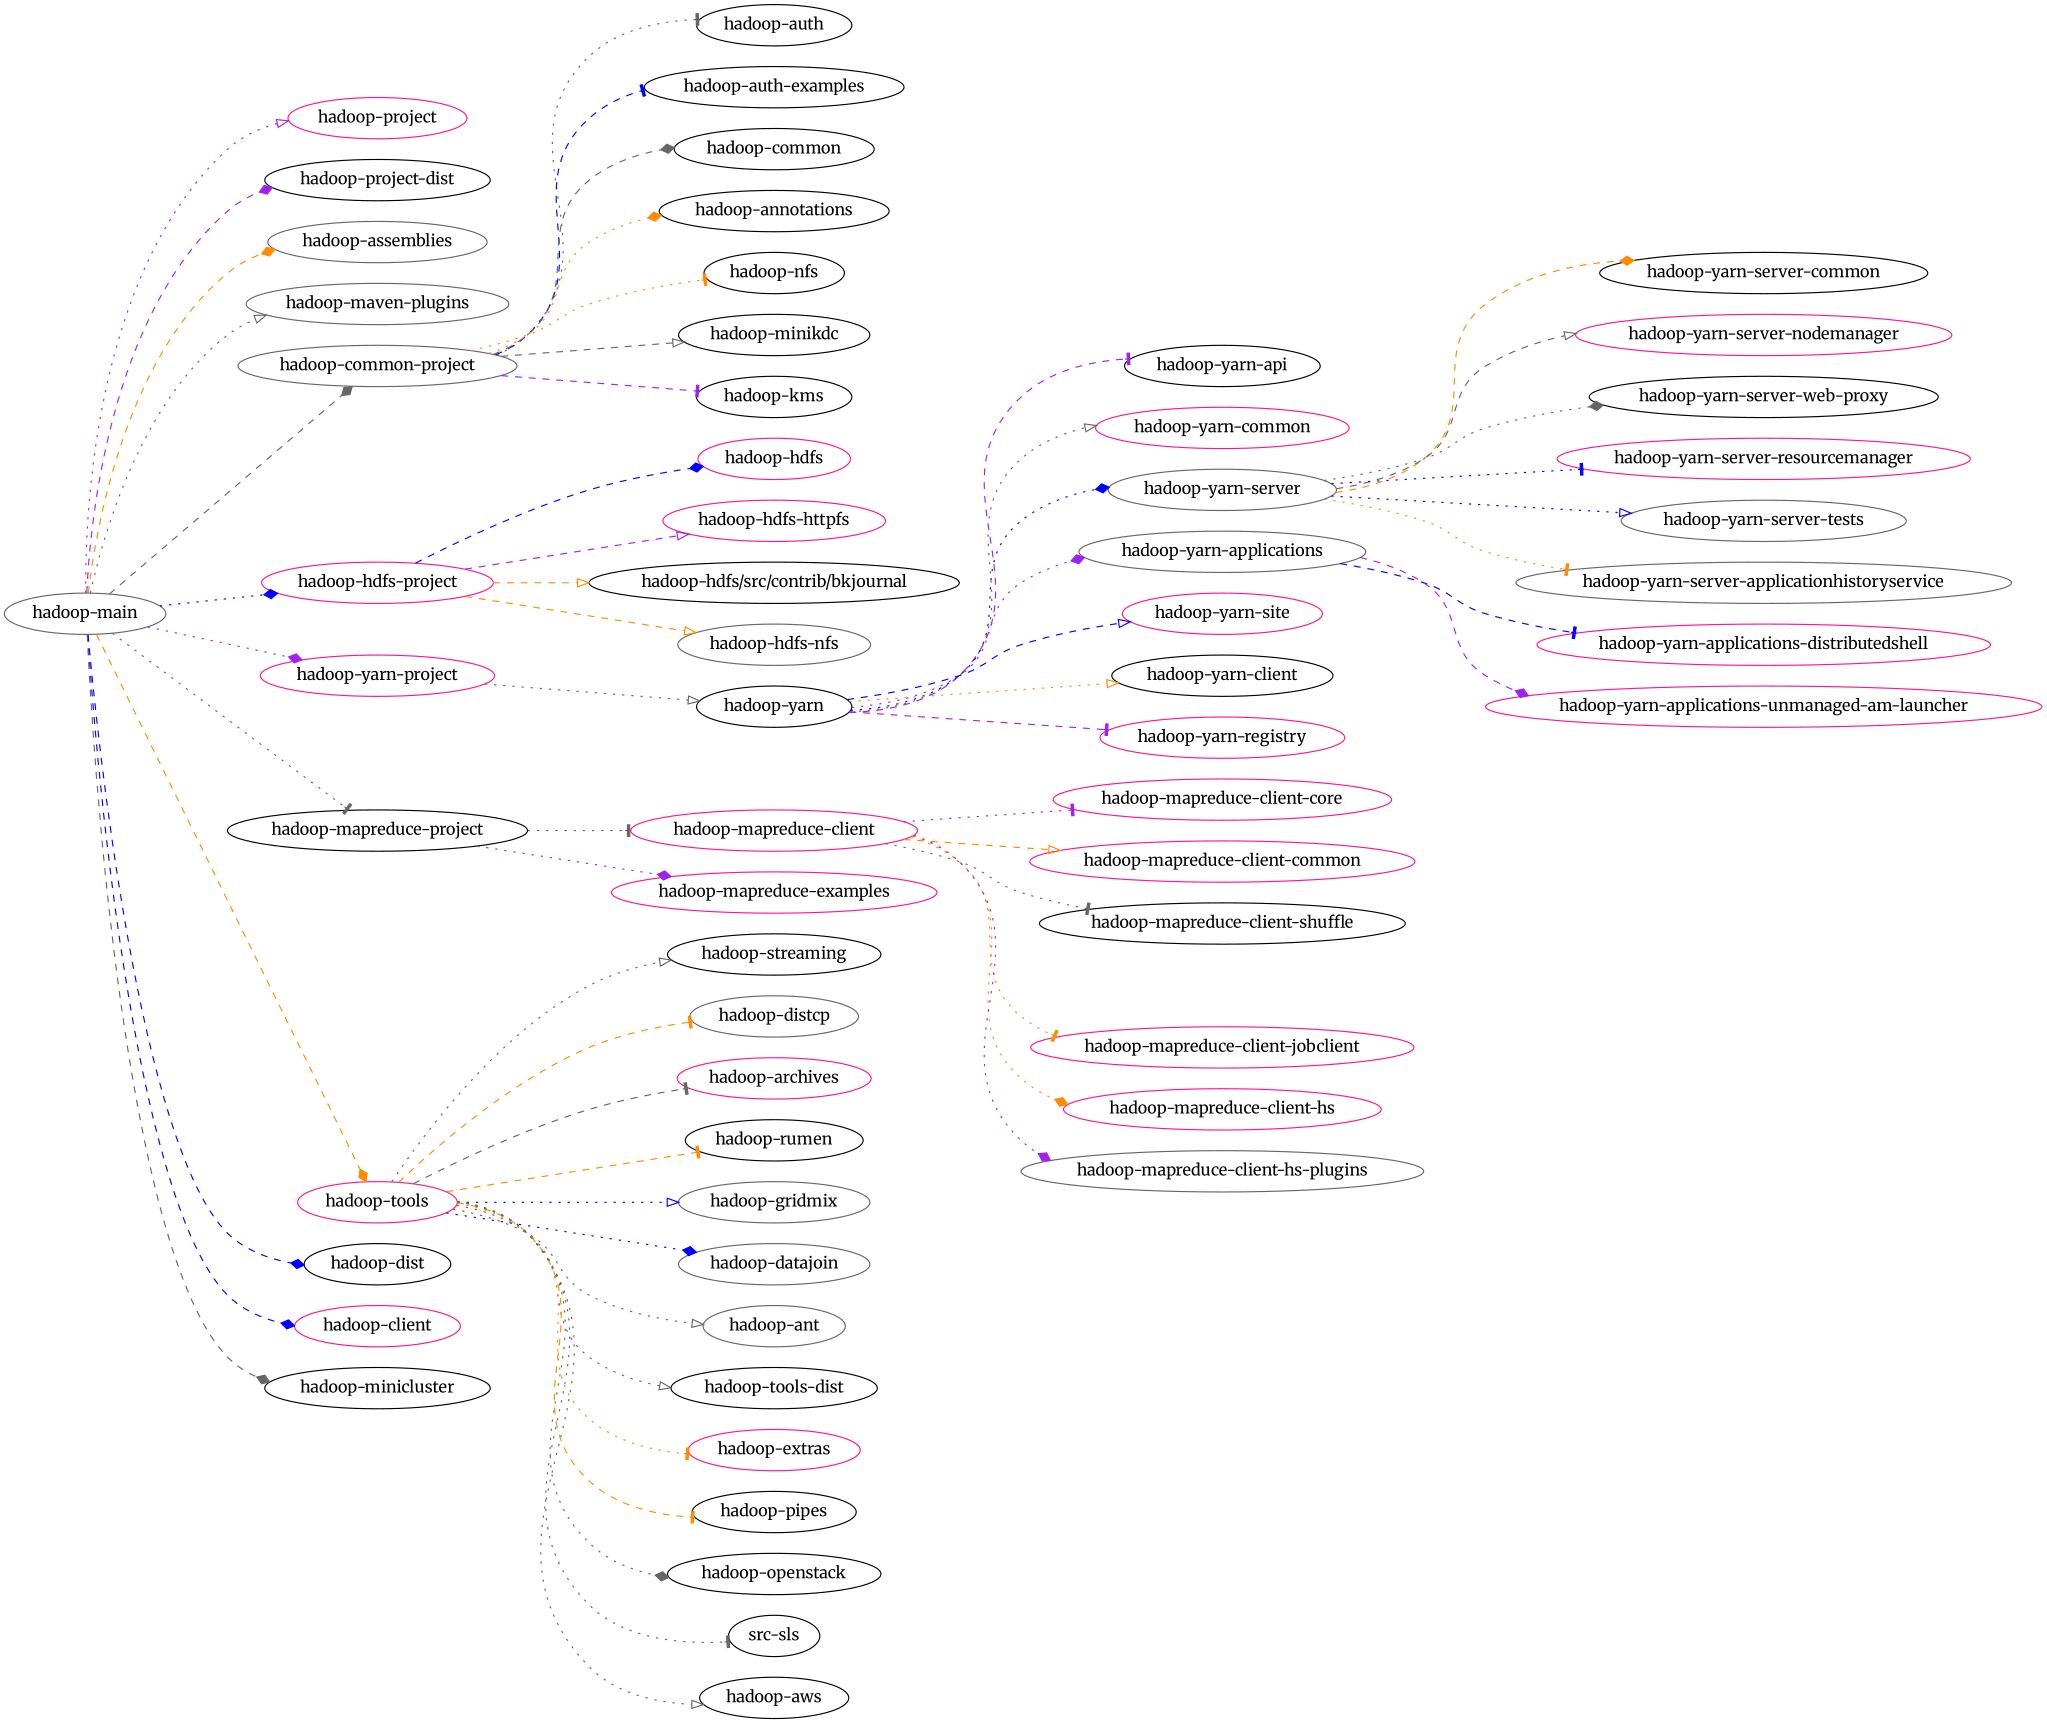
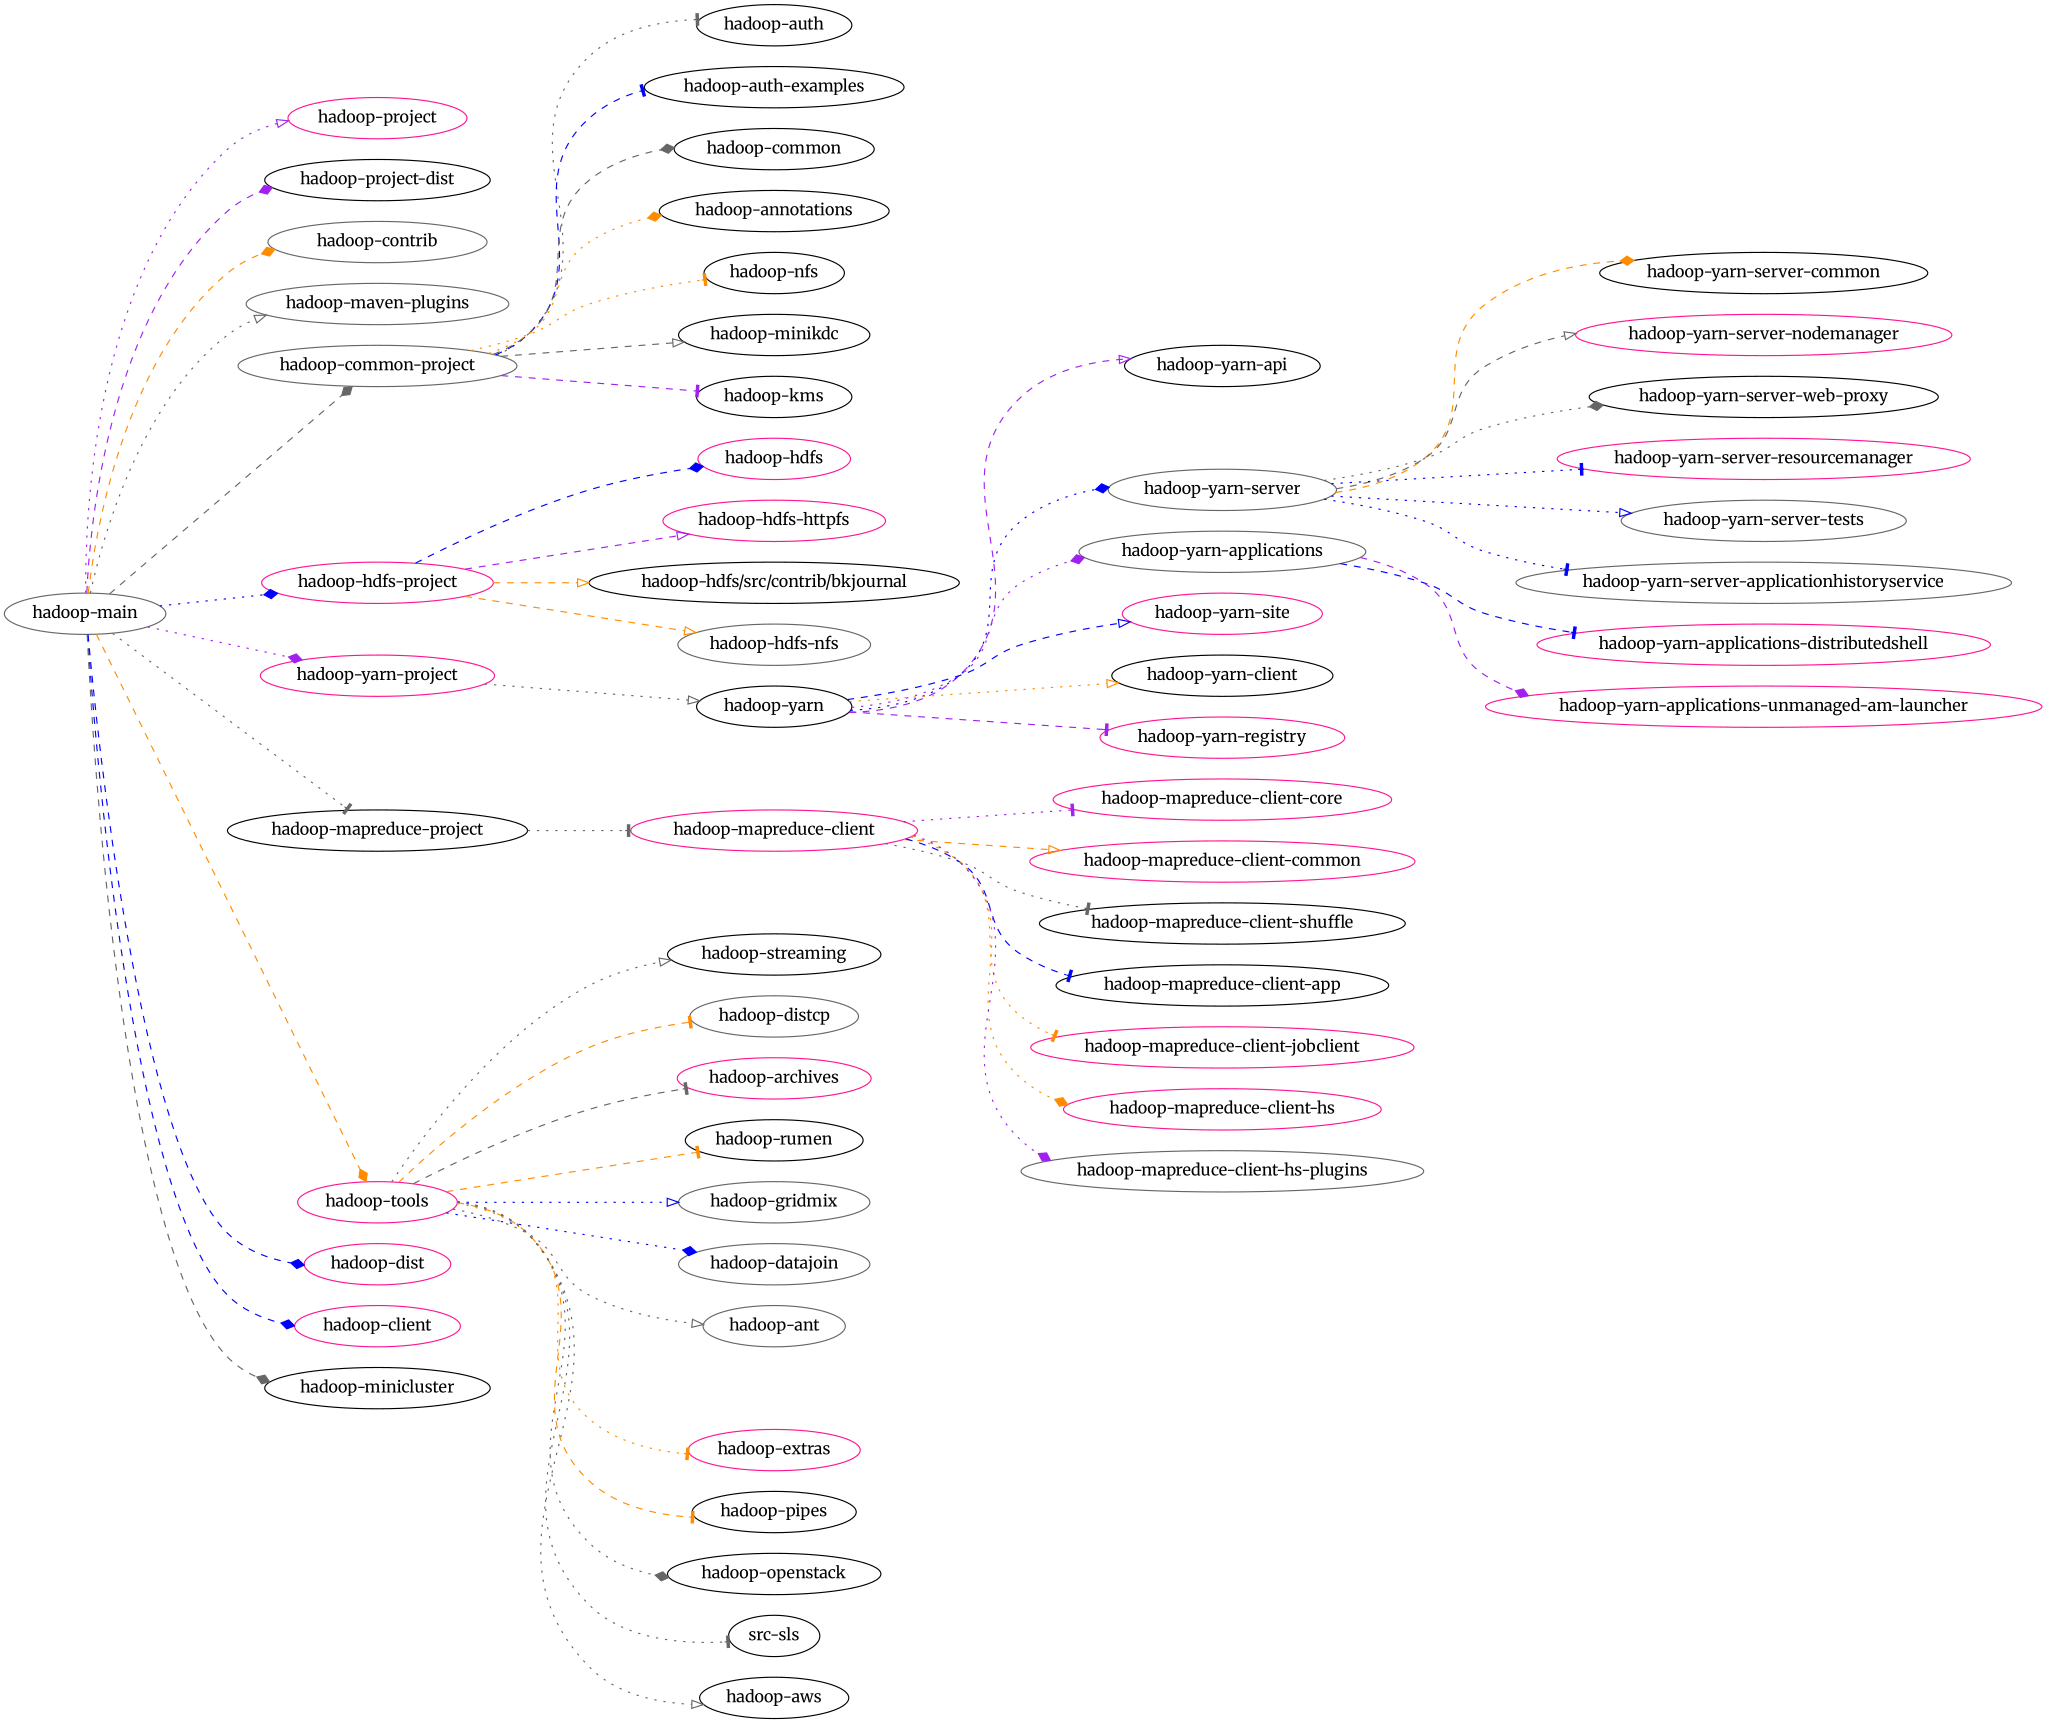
(377, 242) -> (377, 242)
(1222, 428) -> none
(985, 500) -> (990, 539)
(1445, 530) -> (1445, 530)
(774, 893) -> none
none -> (1222, 985)
(377, 1264) -> (377, 1264)
(774, 1388) -> none
